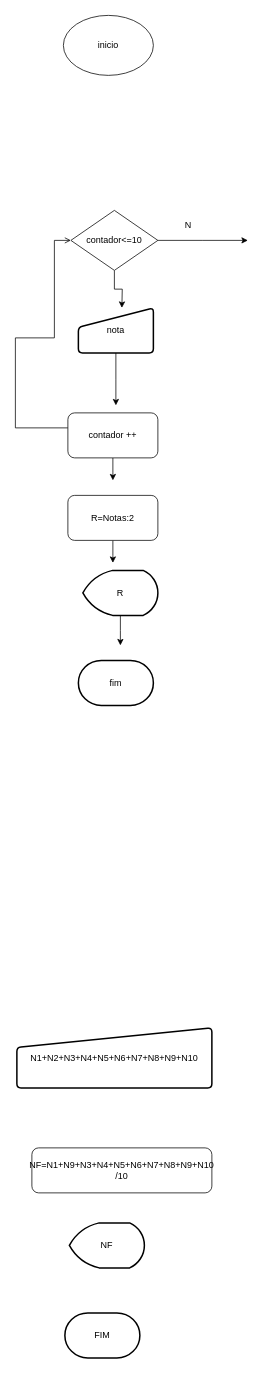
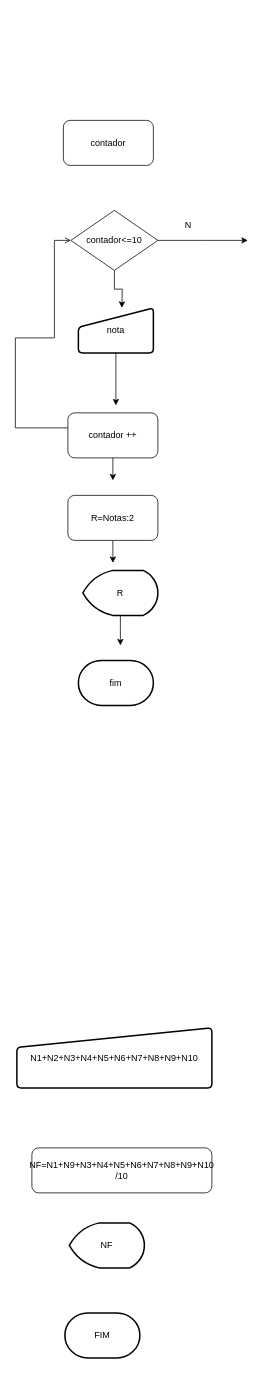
(108, 45) -> none
none -> (108, 143)
